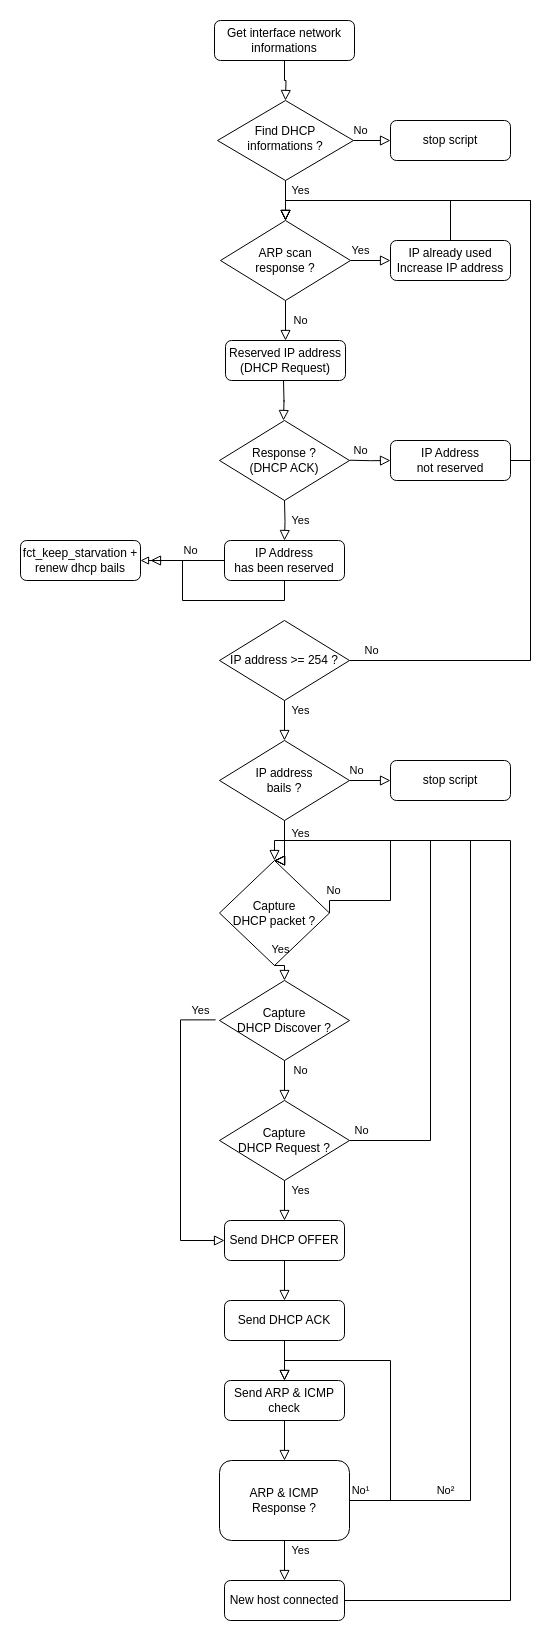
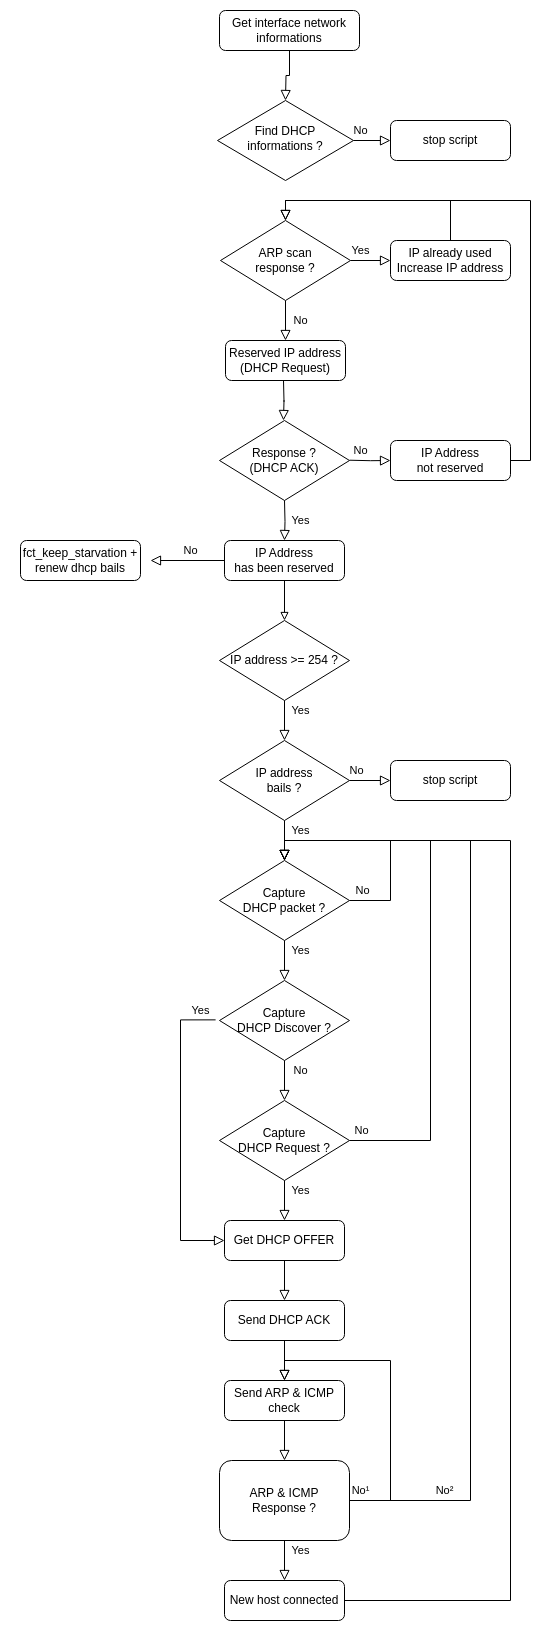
(285, 41) -> (290, 31)
(286, 189) -> none
(216, 601) -> (285, 605)
(531, 652) -> none
(275, 913) -> (285, 901)
(285, 1241) -> (285, 1241)
